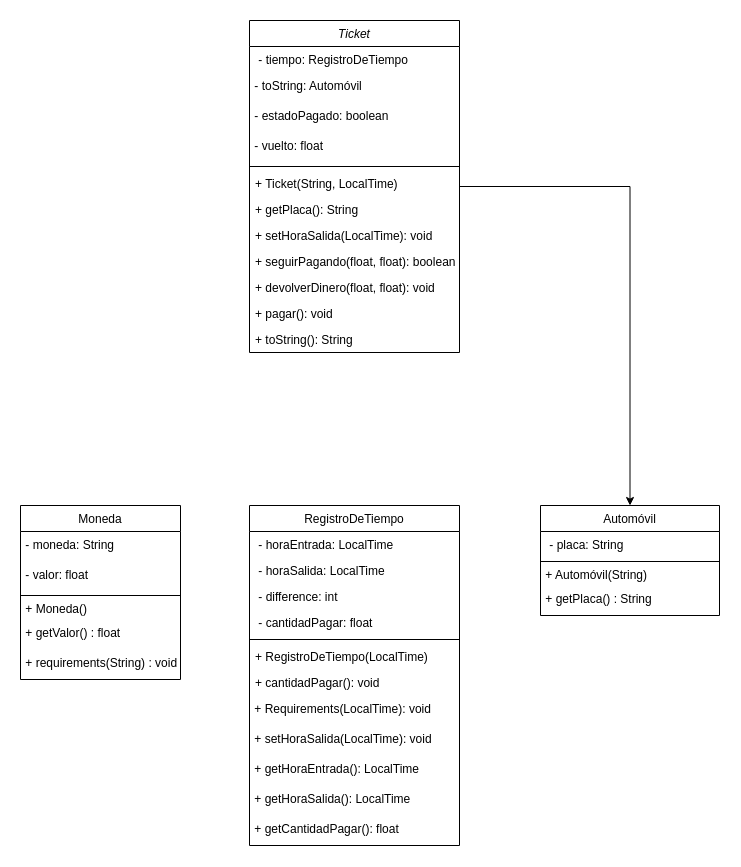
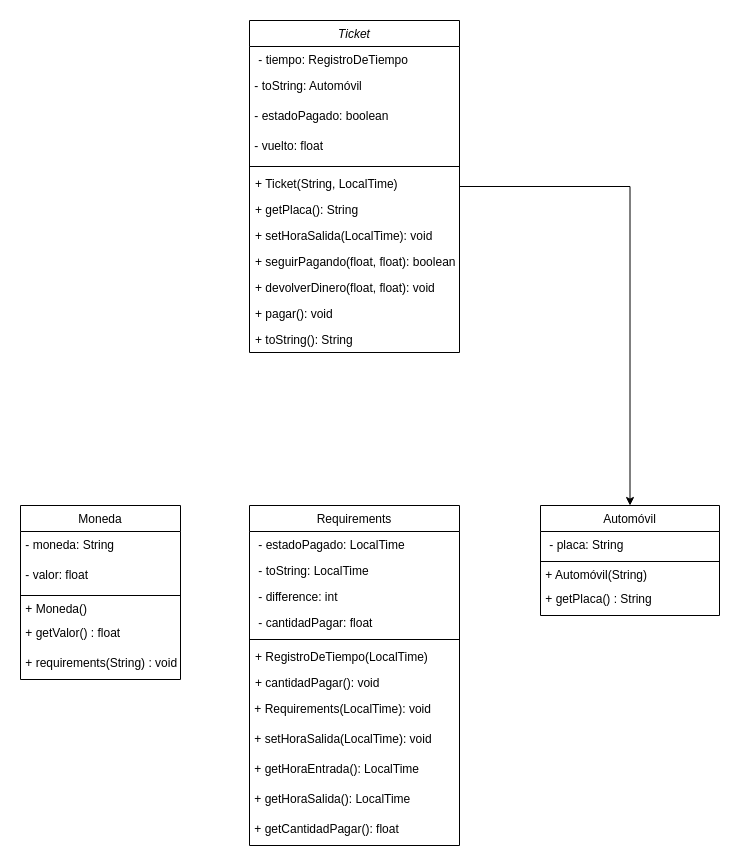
(354, 519) -> (354, 519)
(328, 545) -> (331, 545)
(321, 571) -> (316, 571)
